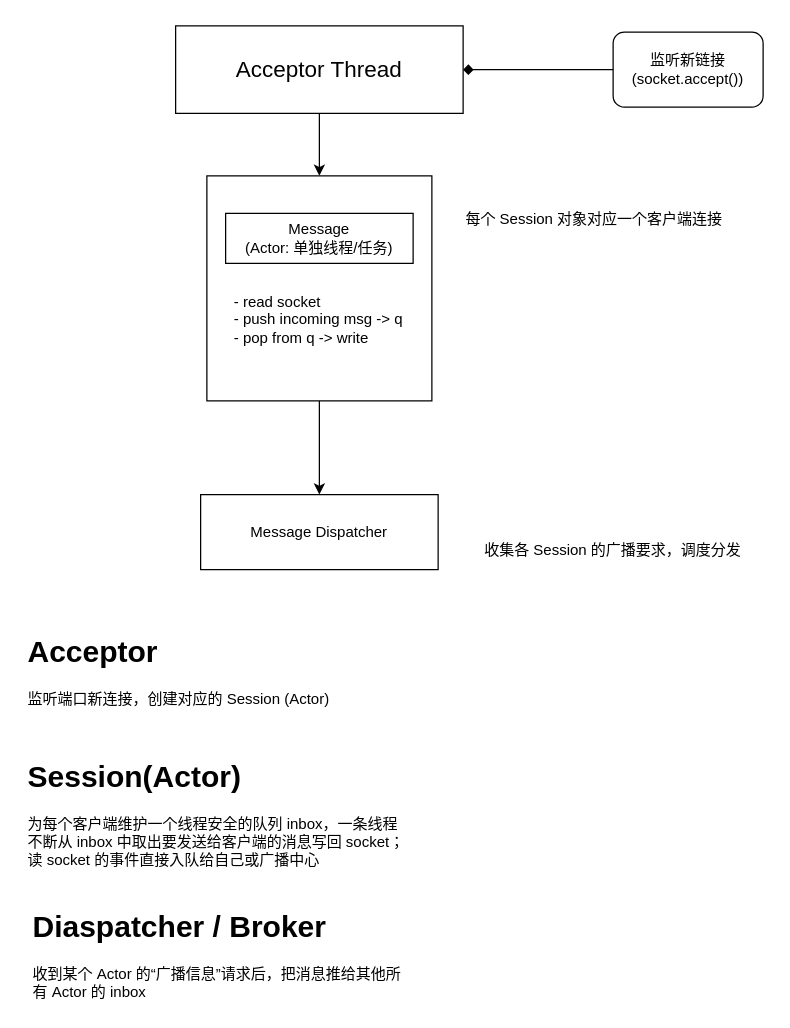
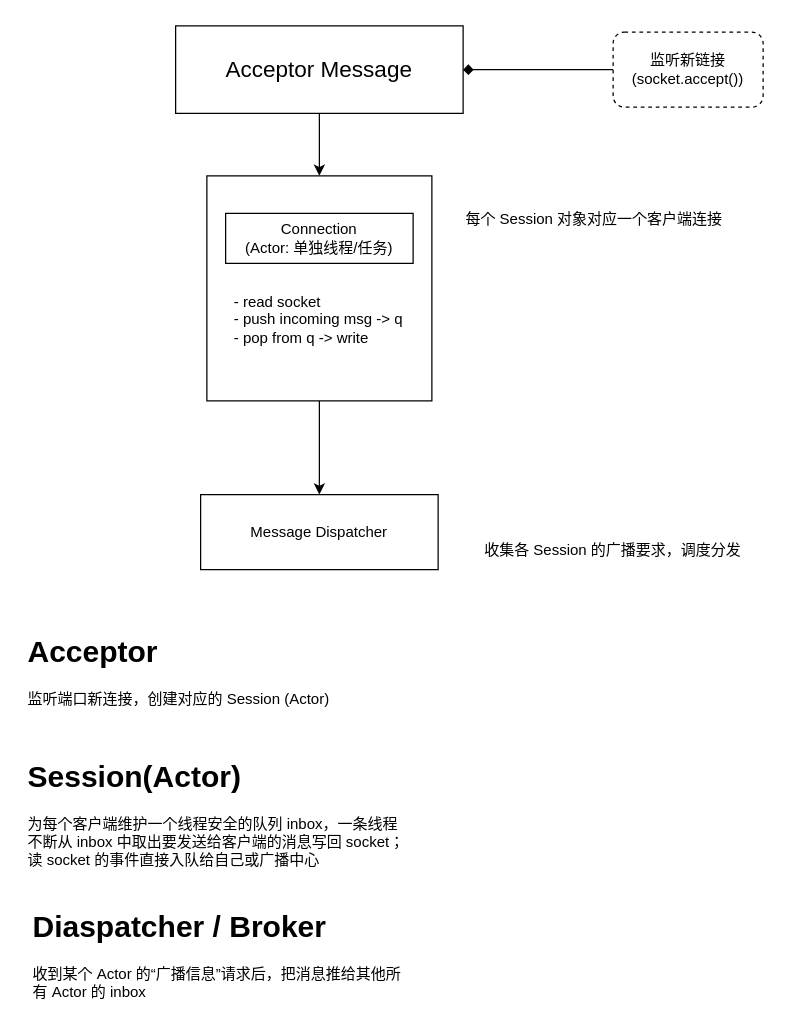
(319, 69) -> (319, 69)
(688, 69) -> (688, 69)
(319, 238) -> (319, 238)
